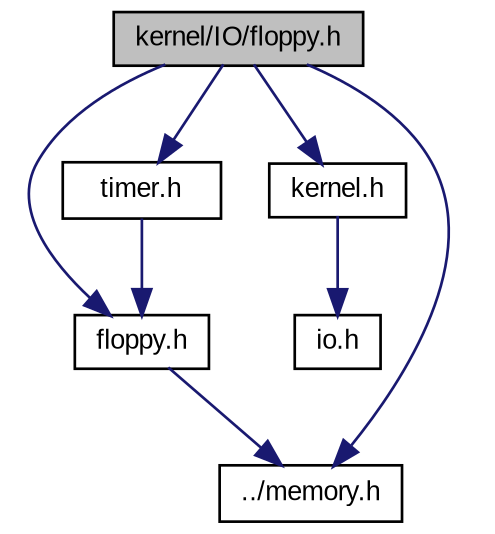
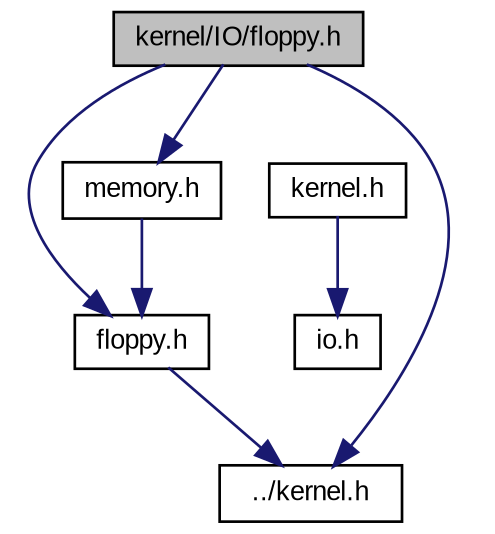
(280, 103) -> none
(142, 190) -> (142, 190)
(311, 493) -> (311, 493)
